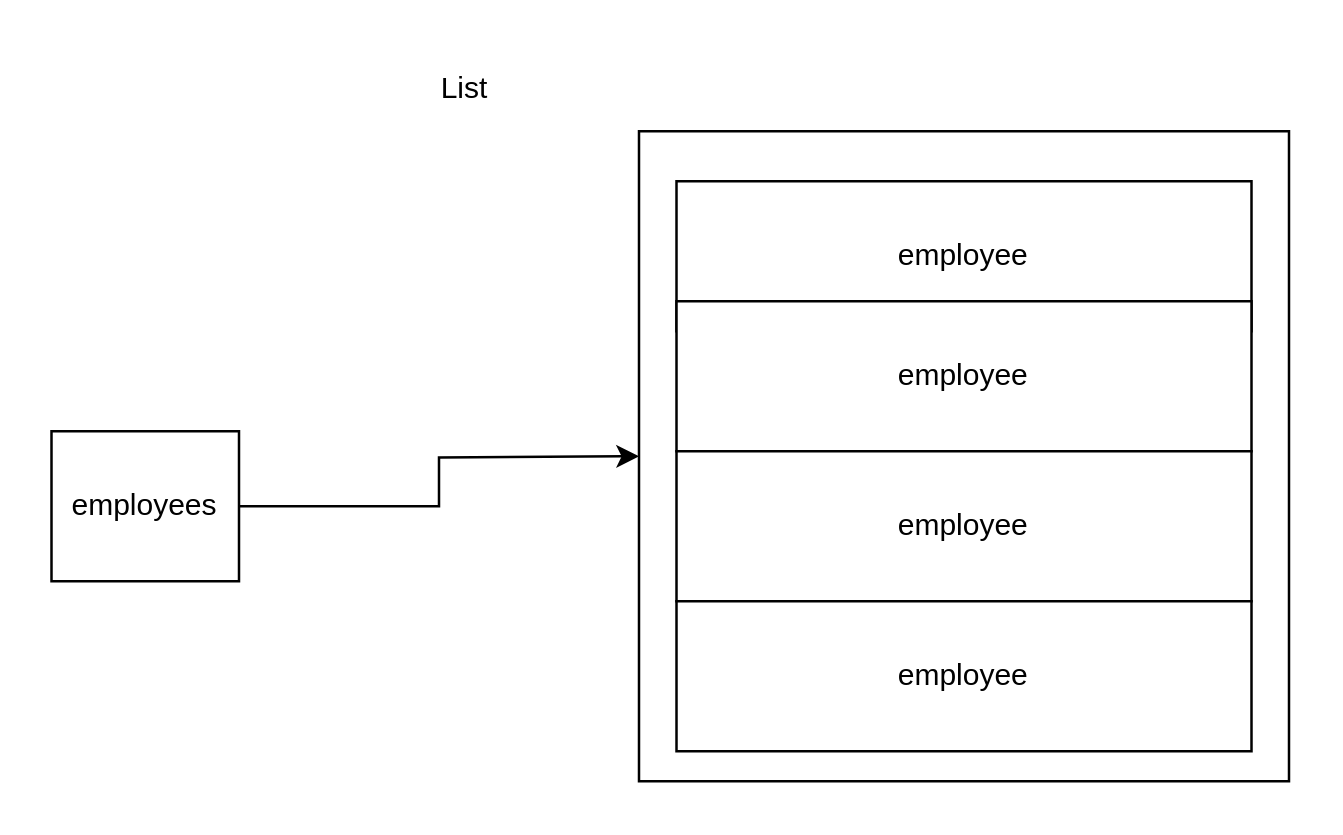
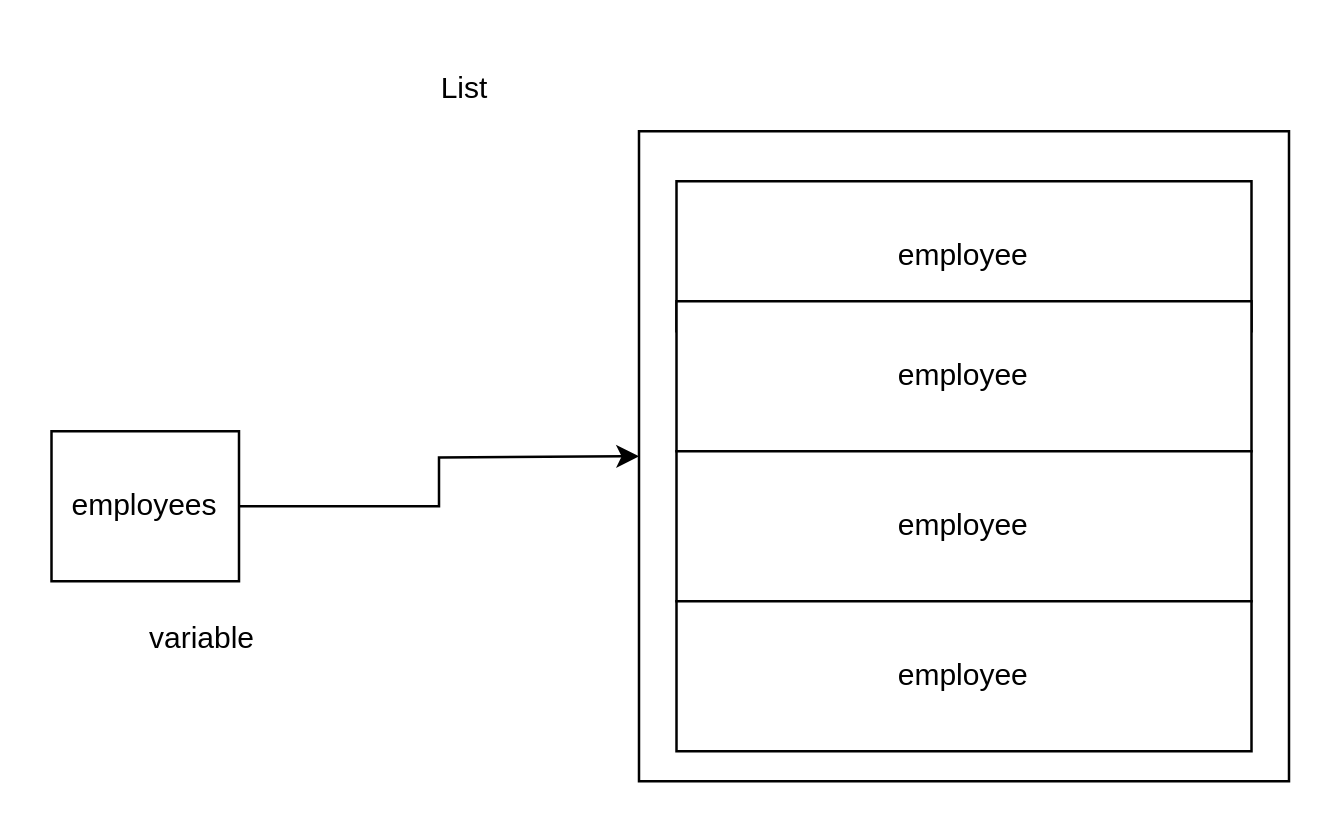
none -> (201, 639)
